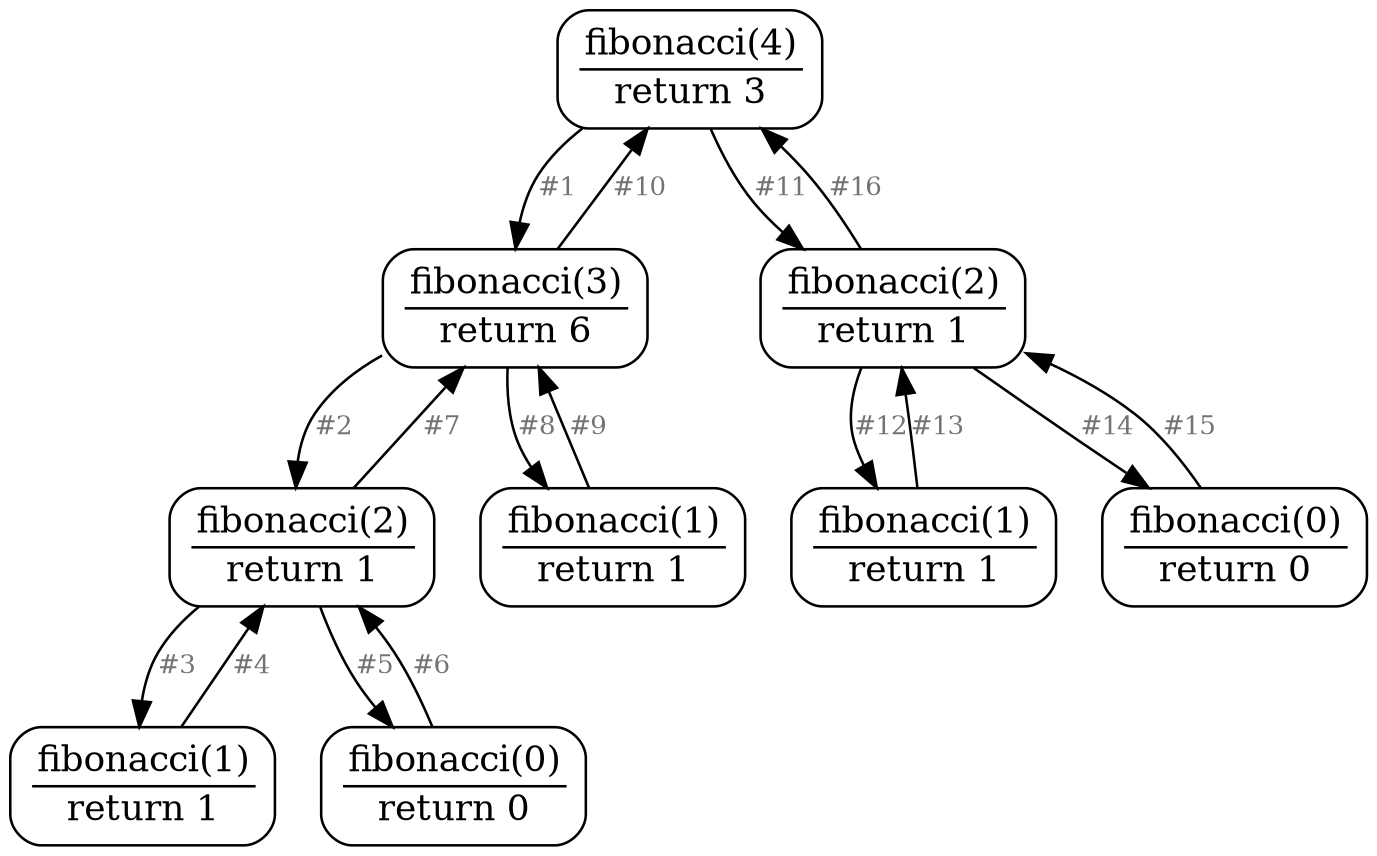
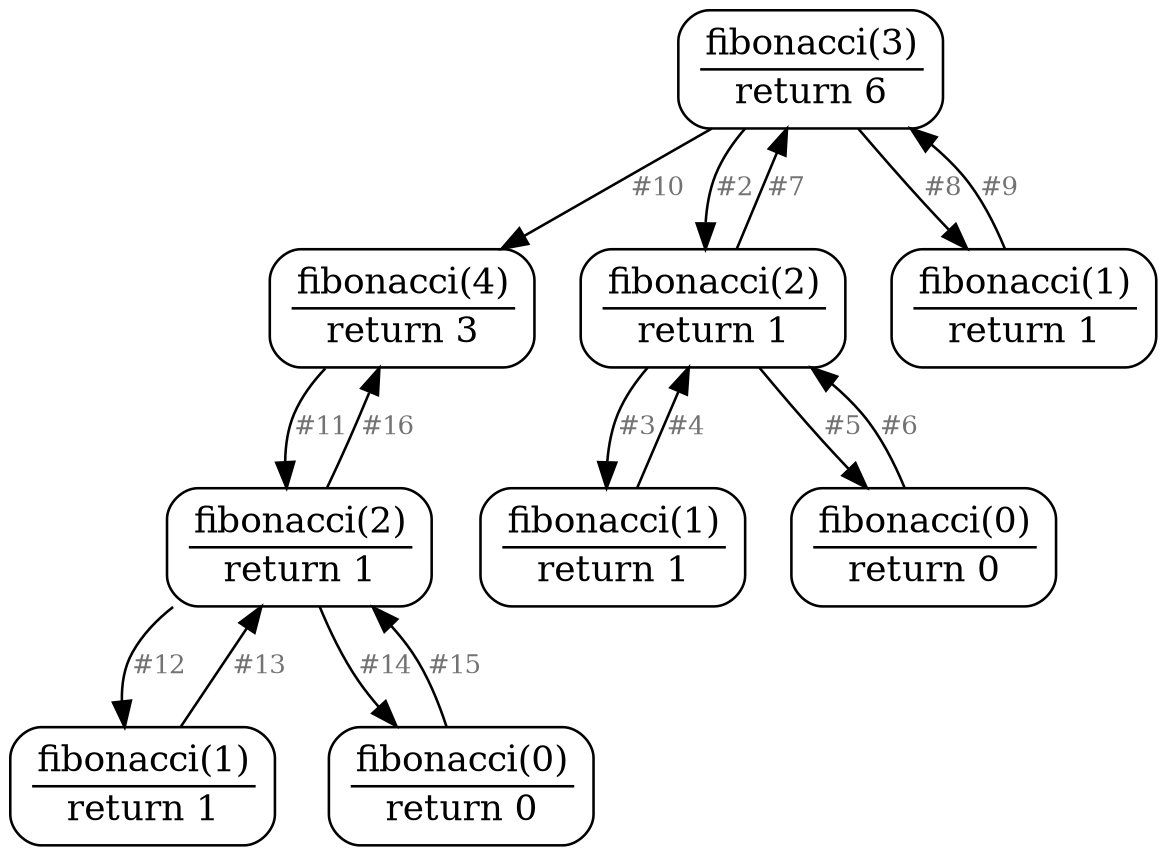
(542, 170) -> none
